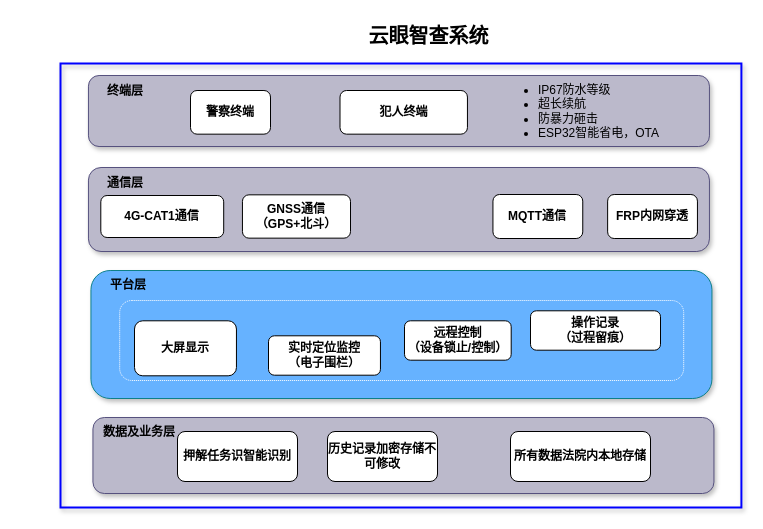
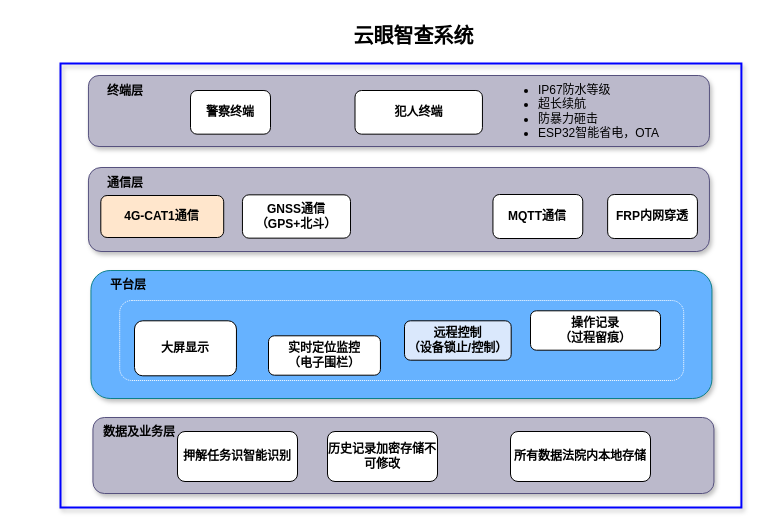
(429, 36) -> (414, 36)
(404, 112) -> (419, 112)
(162, 217) -> (162, 217)
(458, 341) -> (458, 341)
